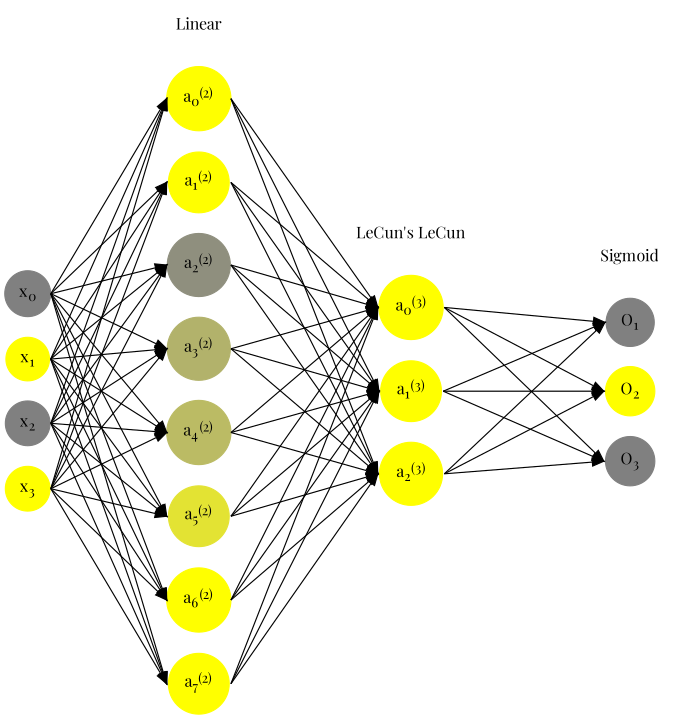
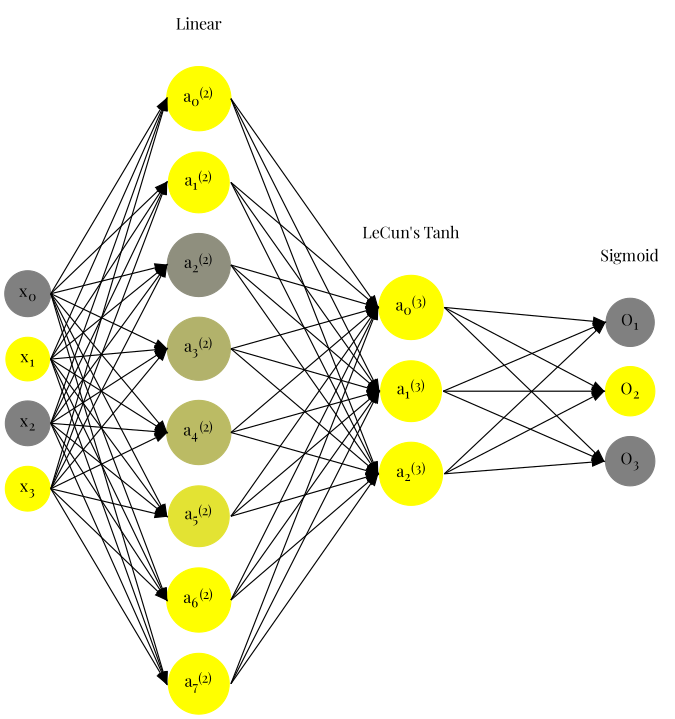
(411, 234) -> (411, 234)
